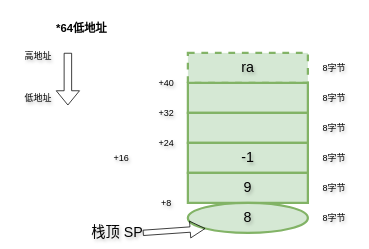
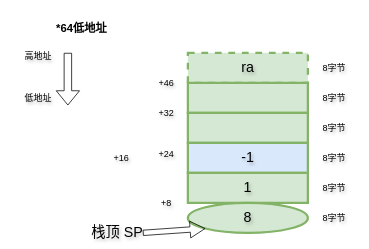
(167, 84) -> (167, 84)
(166, 143) -> (166, 154)
(248, 158) -> (248, 158)
(248, 188) -> (248, 188)
